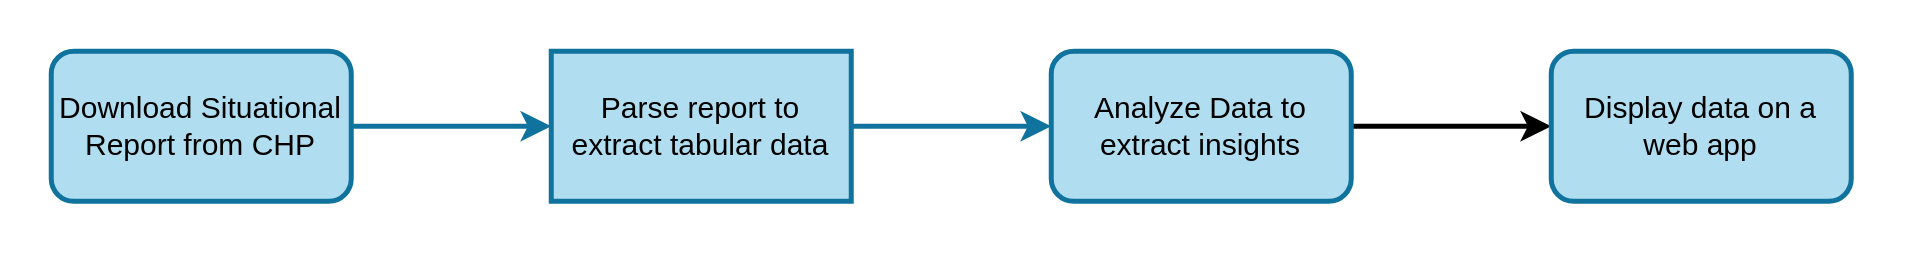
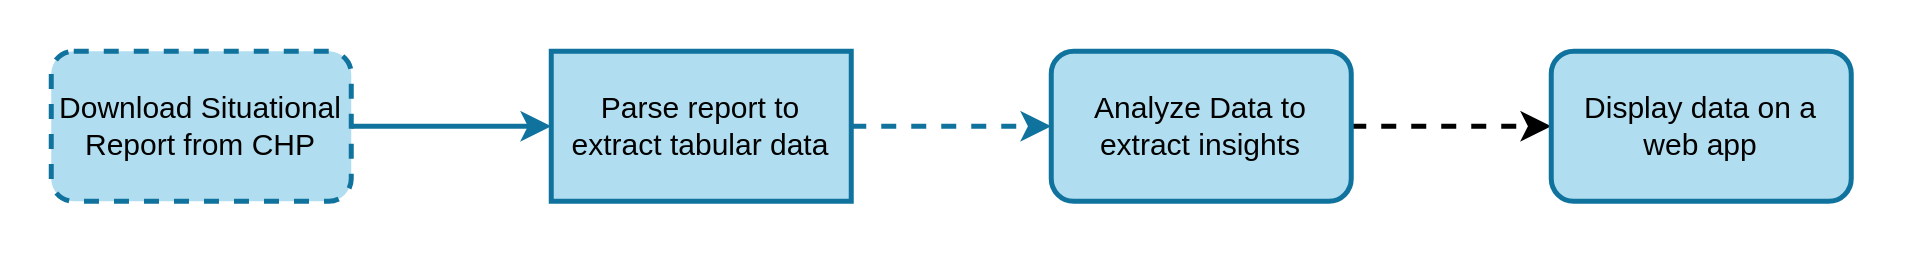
(201, 126) -> (201, 126)
(873, 126) -> (873, 126)
(1373, 126) -> (1373, 126)
